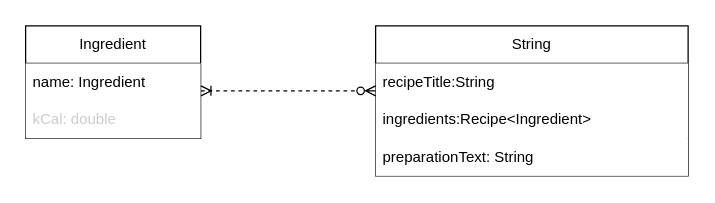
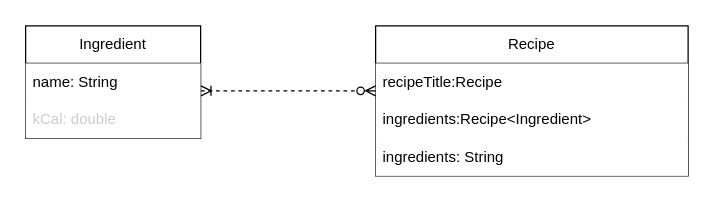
(532, 44) -> (532, 44)
(94, 82) -> (78, 82)
(449, 82) -> (449, 82)
(472, 157) -> (453, 157)
